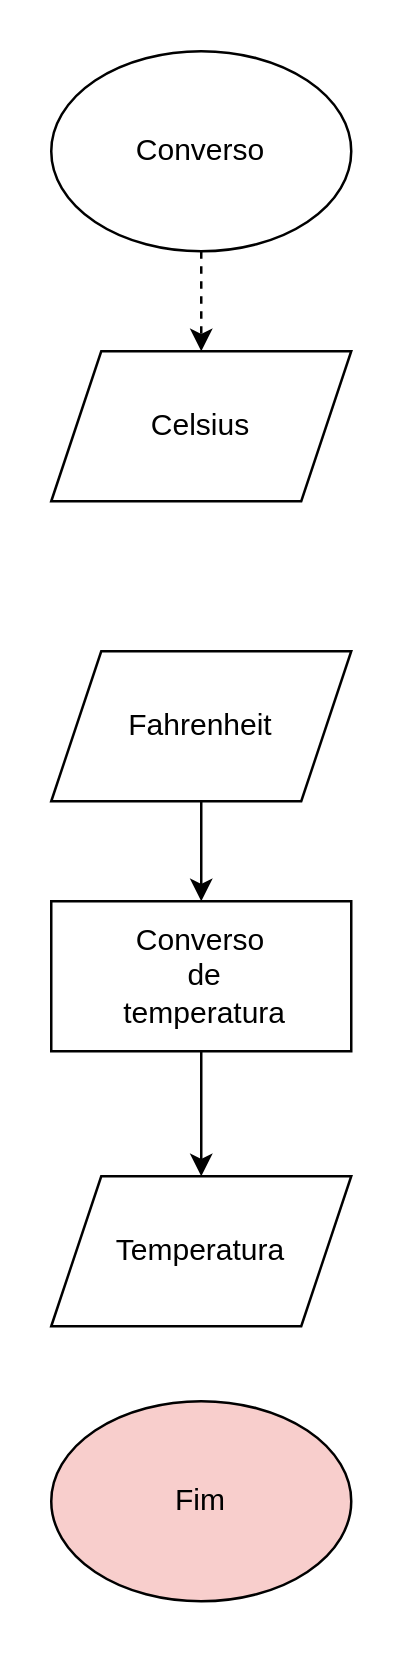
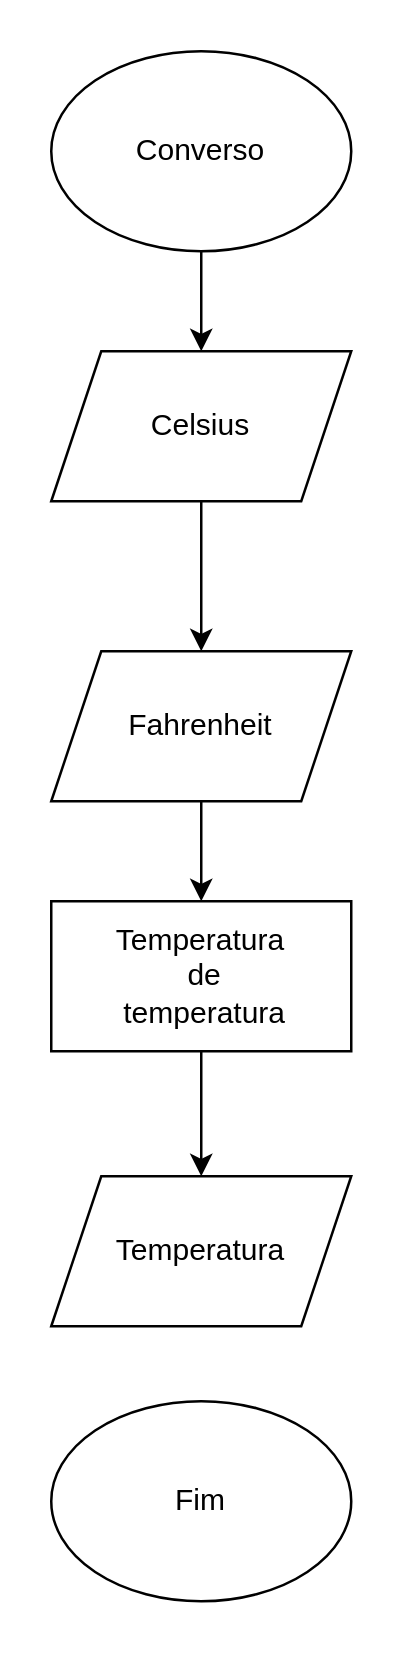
(201, 292) -> (201, 292)
none -> (201, 568)
(201, 976) -> (201, 976)
(201, 1501) -> (201, 1501)
